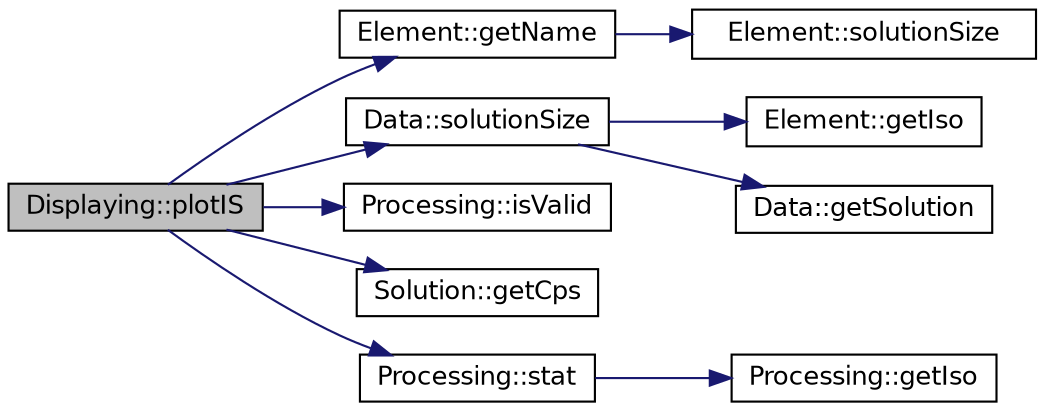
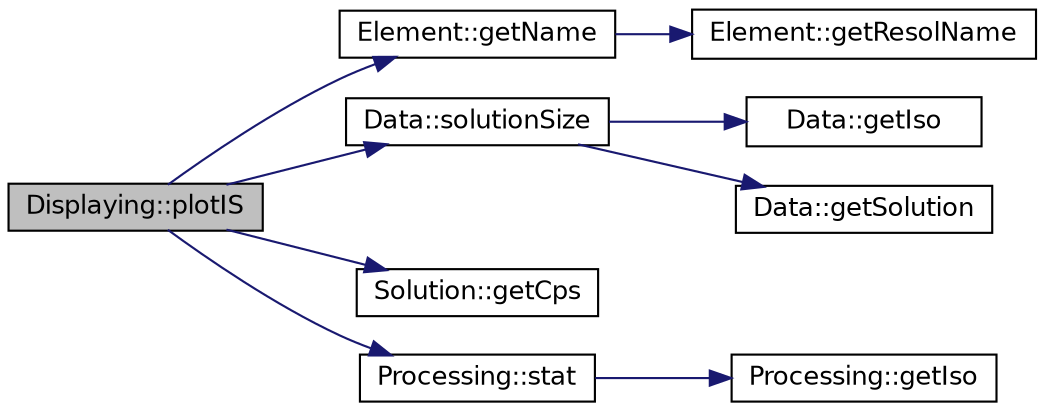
(864, 34) -> (864, 34)
(864, 122) -> (864, 122)
(477, 207) -> none
